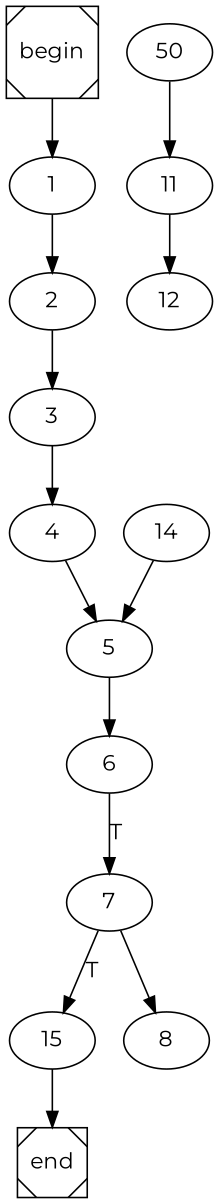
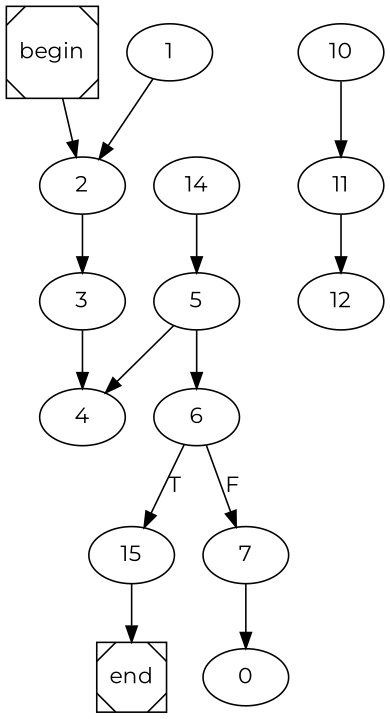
(170, 52) -> (341, 52)
(52, 120) -> (68, 120)
(77, 584) -> (145, 354)
(117, 834) -> (233, 486)
(84, 964) -> (168, 479)
(167, 1040) -> (246, 677)
